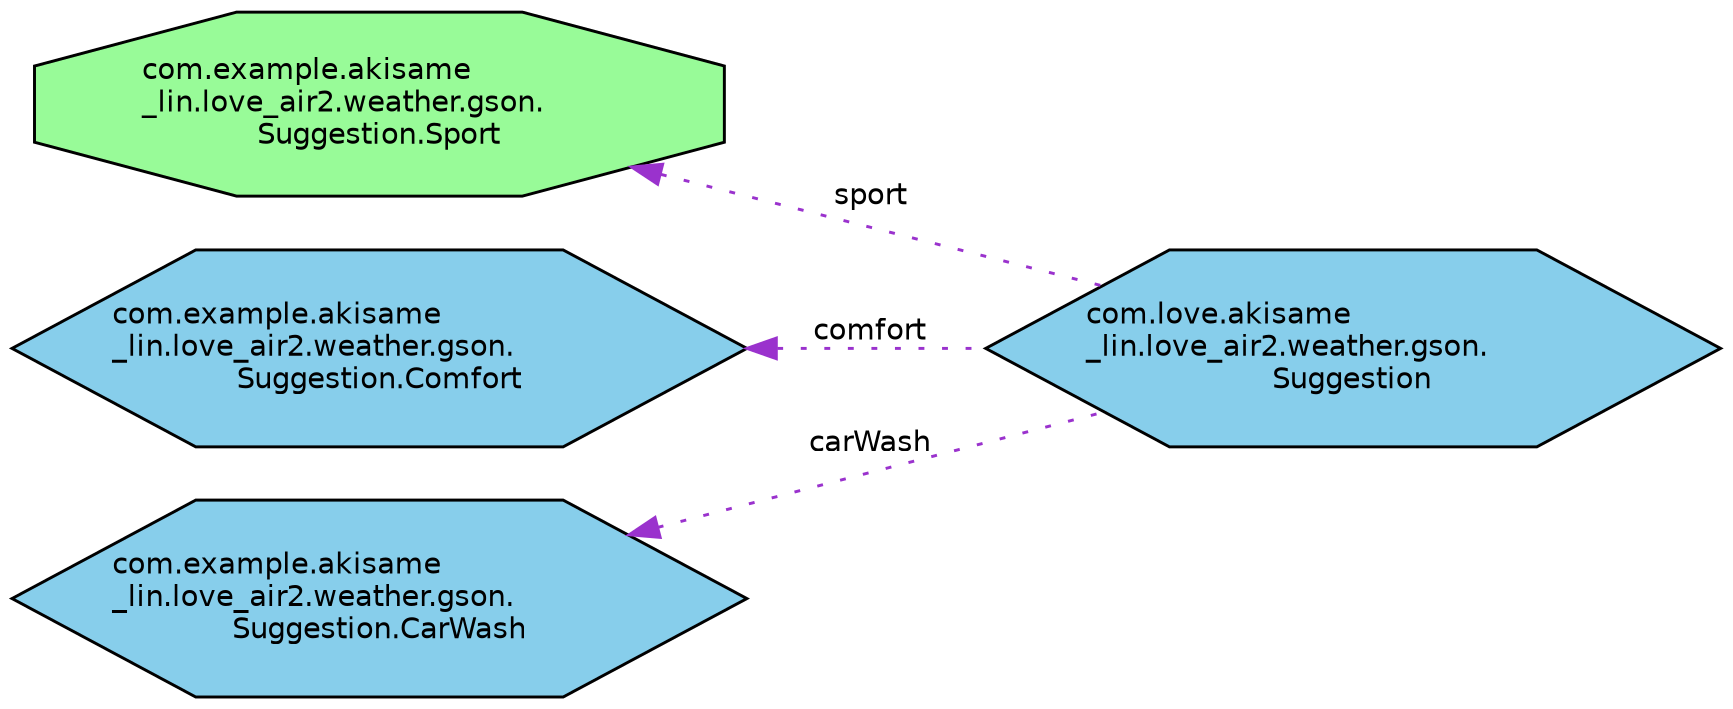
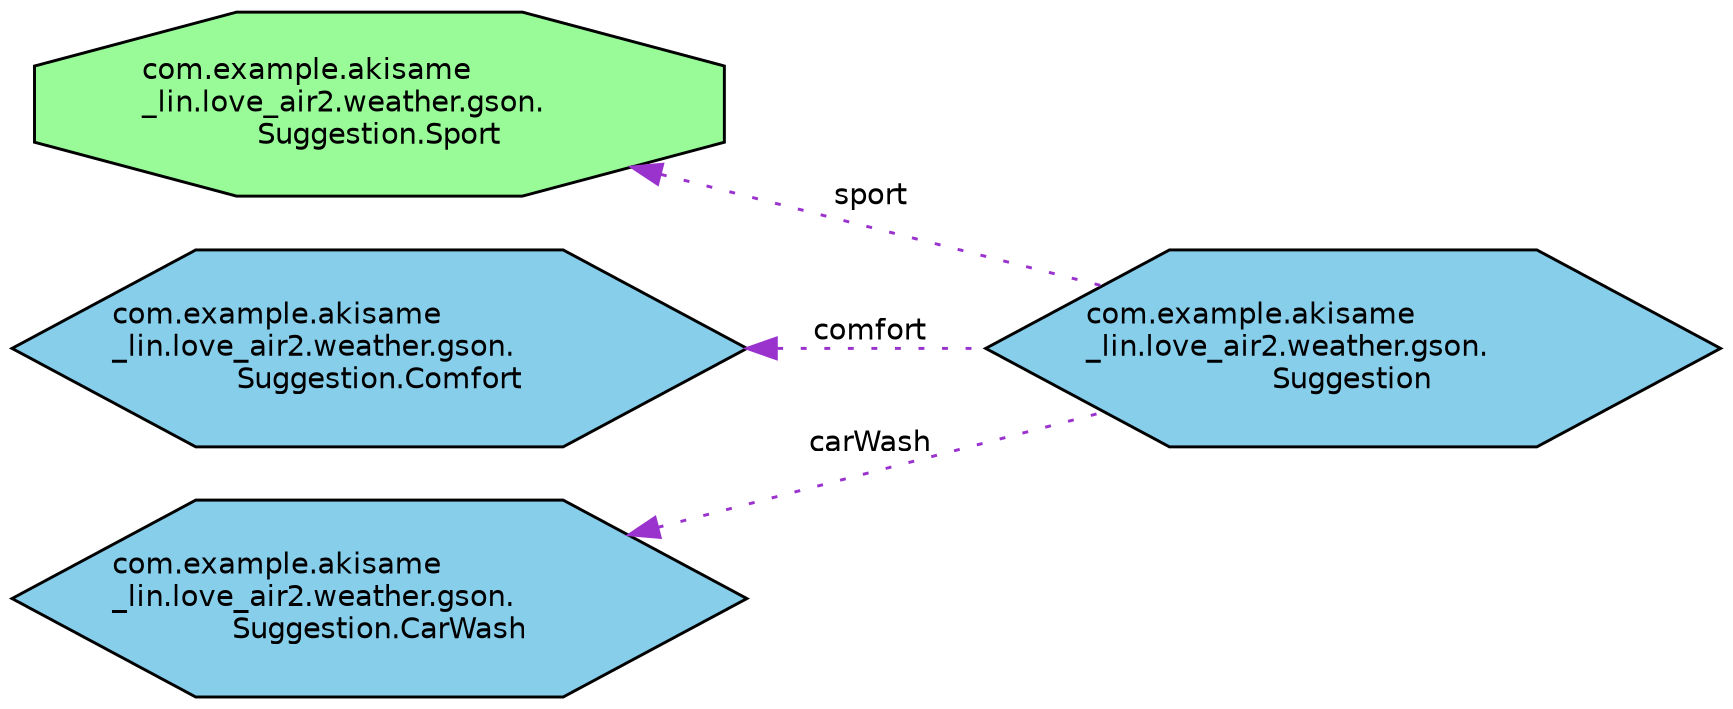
(1353, 348) -> (1353, 348)
